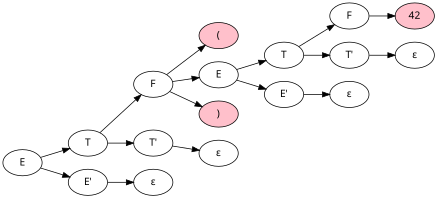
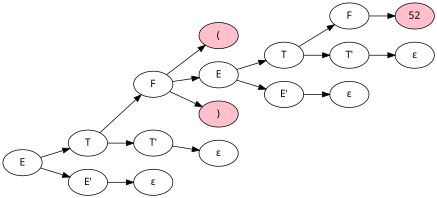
(415, 16) -> (415, 16)
